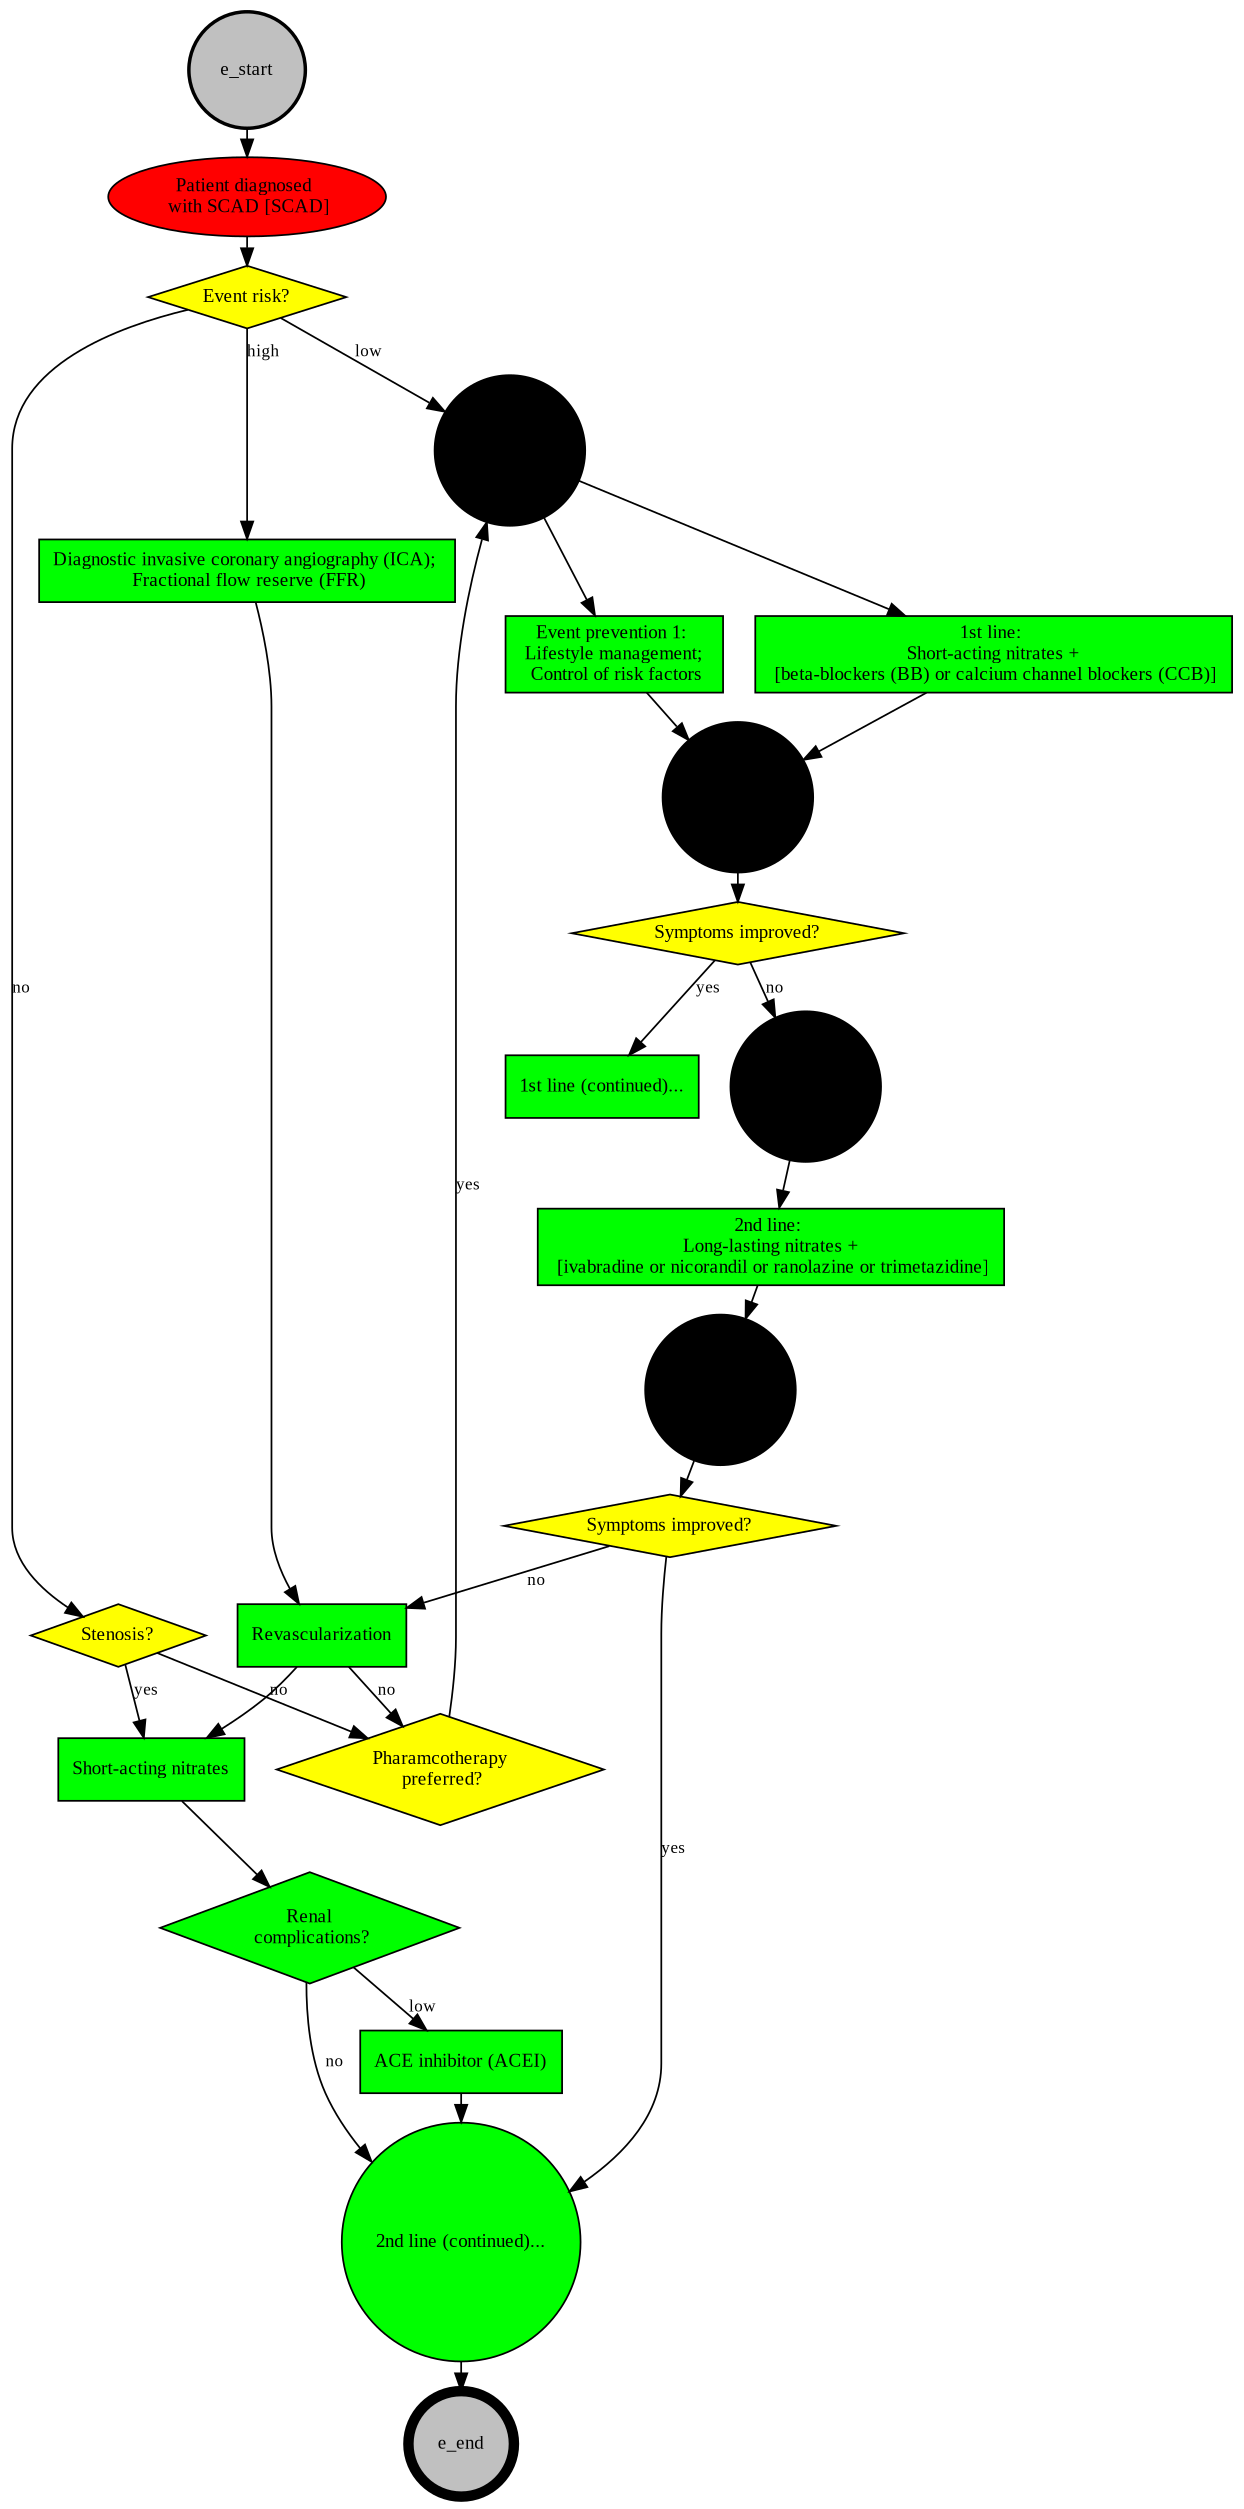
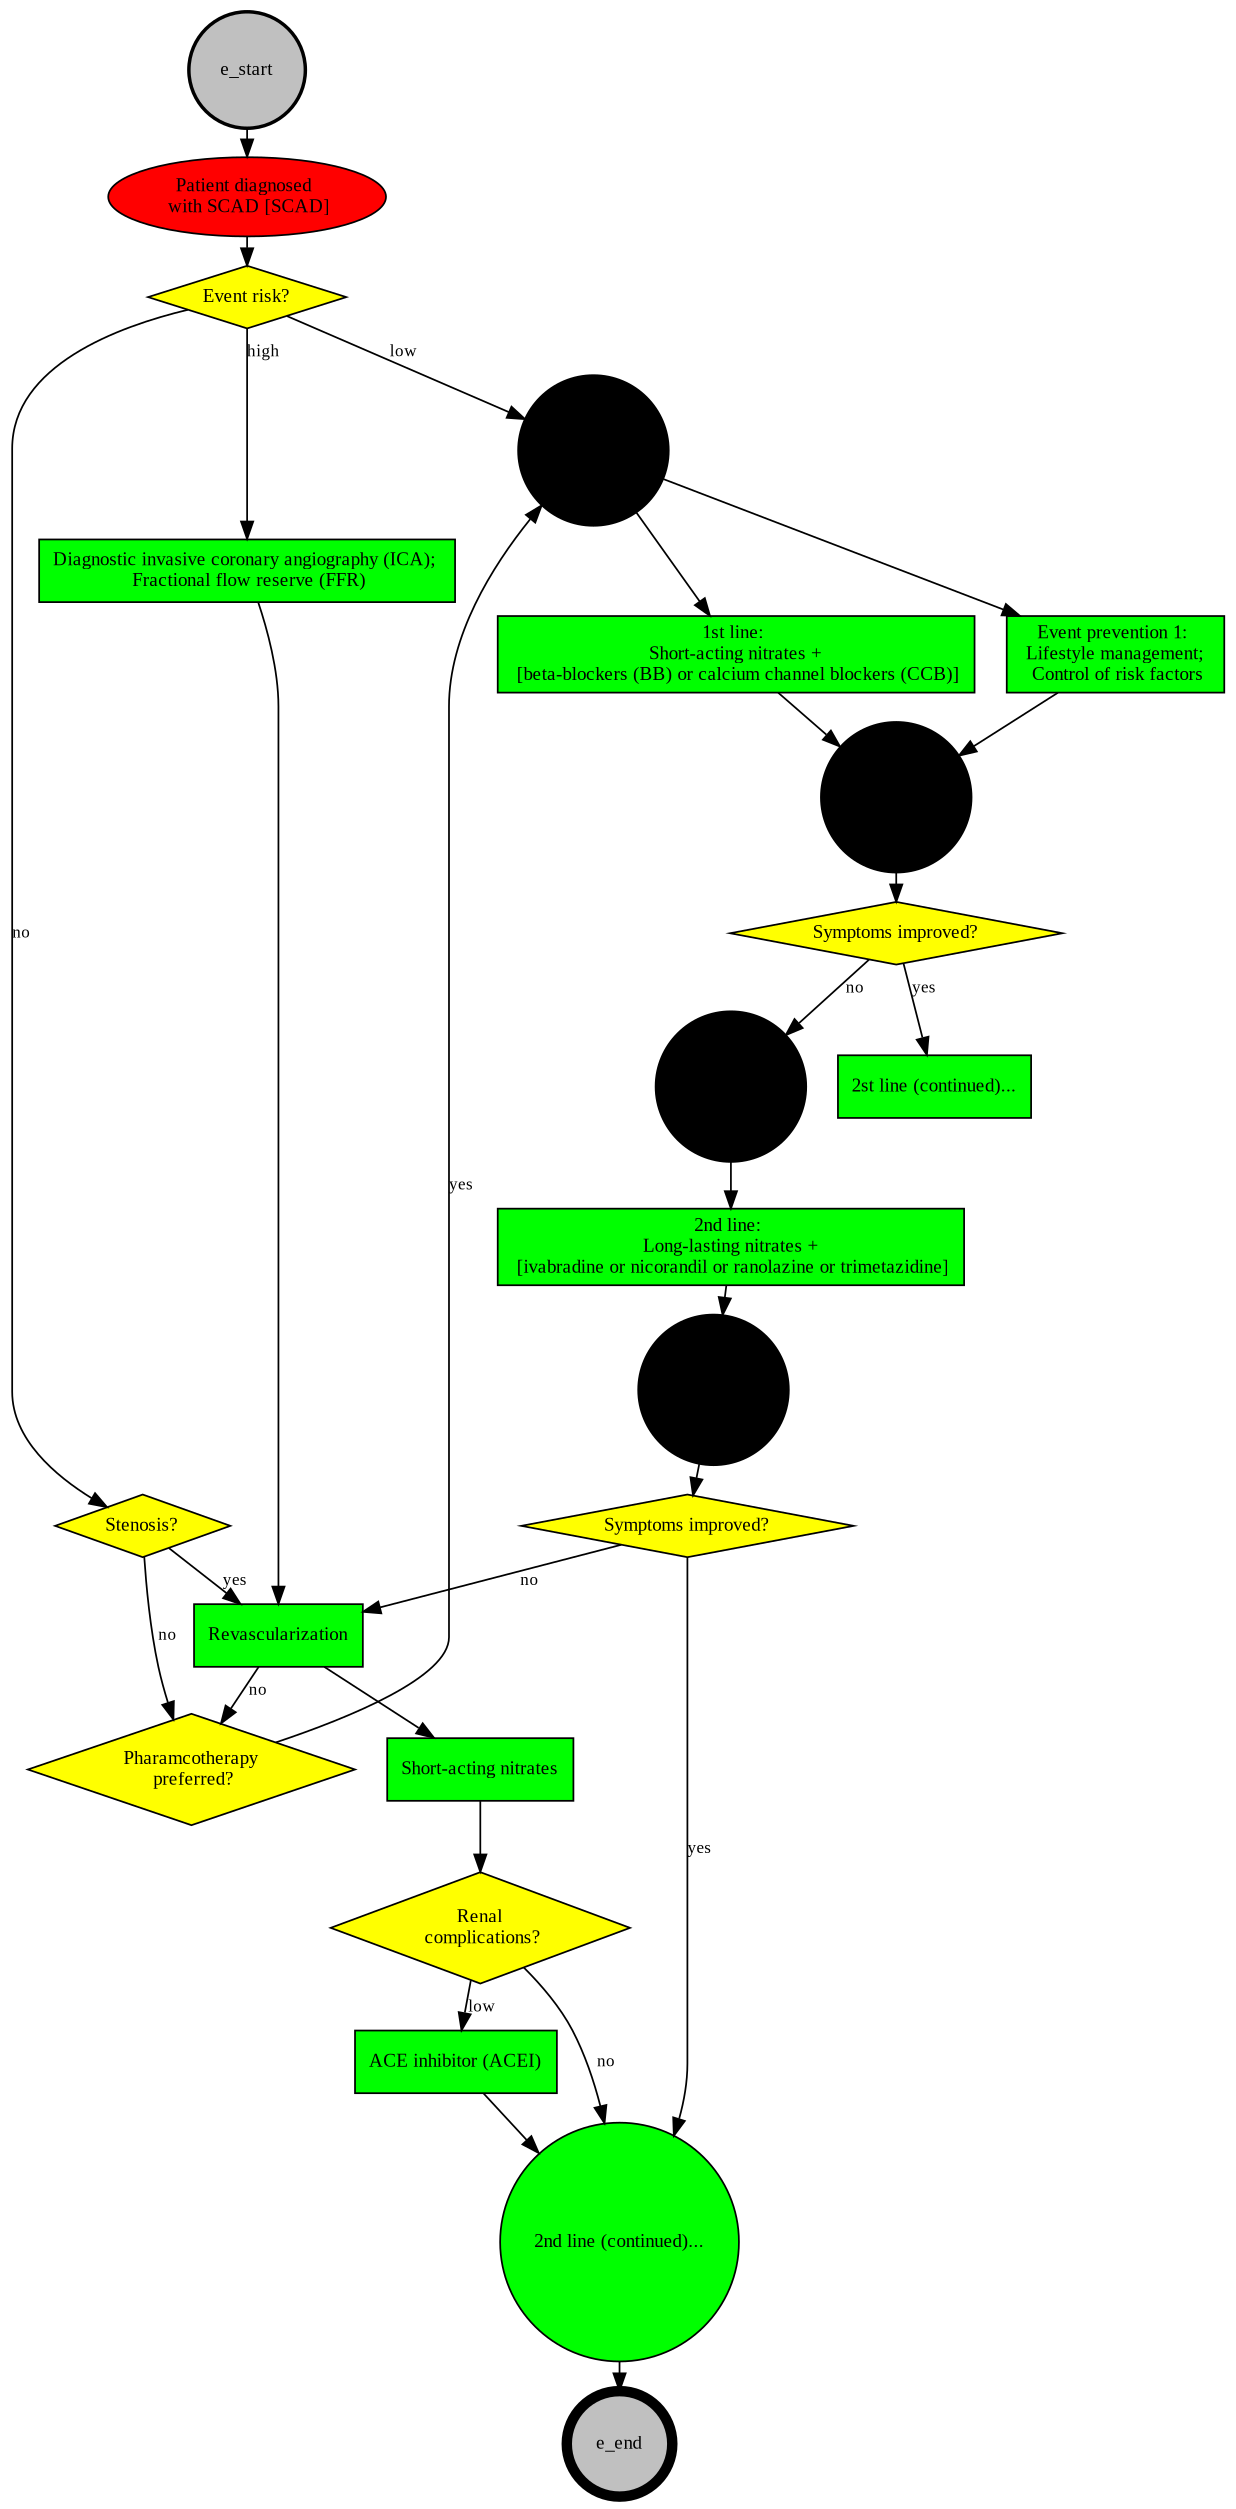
(602, 1087) -> (935, 1087)
(132, 1693) -> (198, 1571)
(310, 1928) -> (480, 1928)
